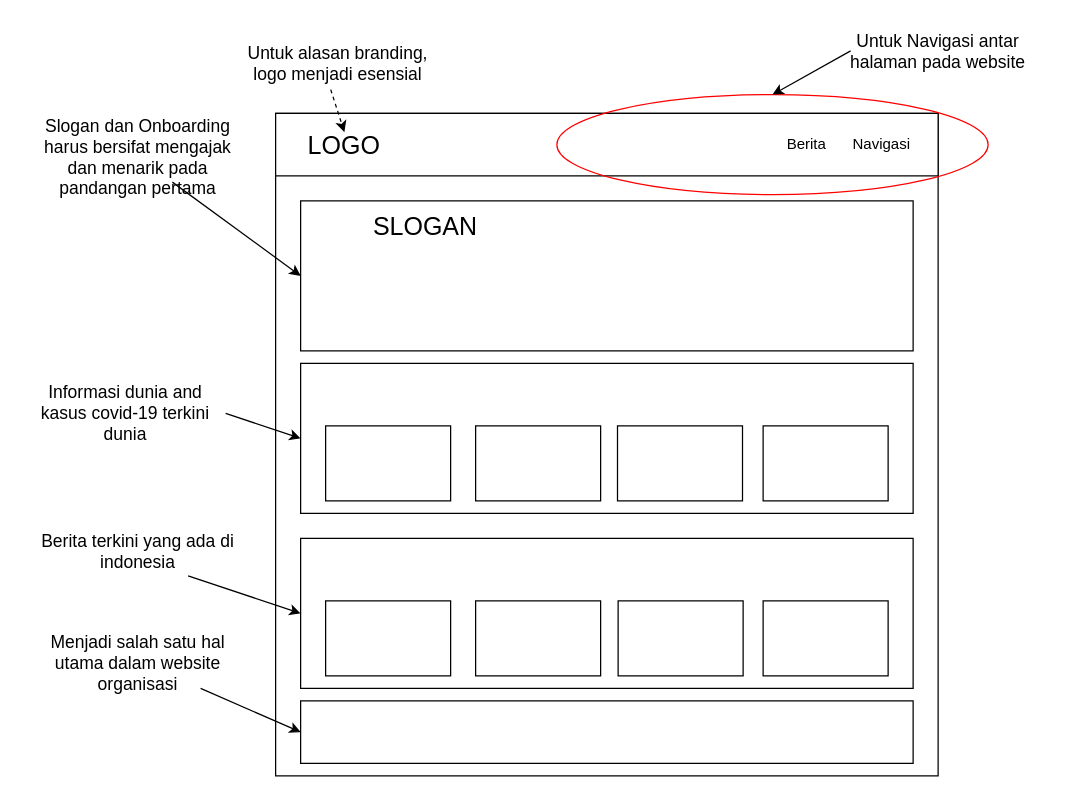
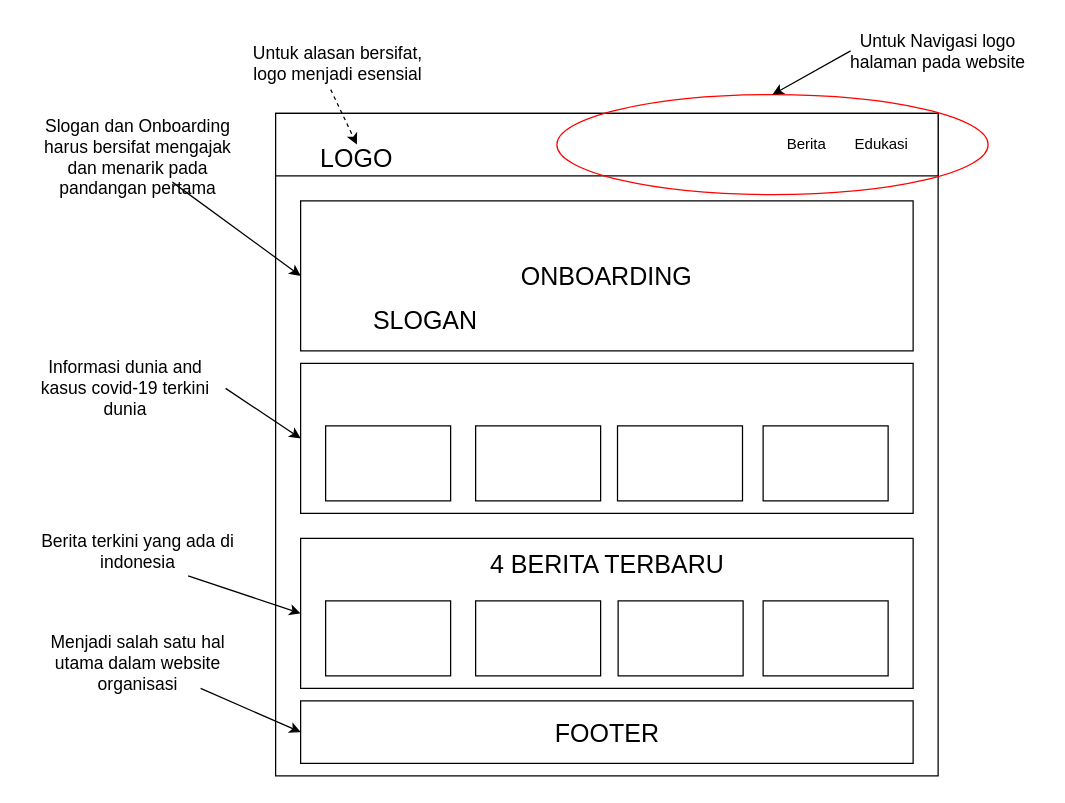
(938, 51) -> (938, 51)
(338, 63) -> (338, 63)
(344, 144) -> (357, 157)
(882, 144) -> (882, 144)
(426, 226) -> (426, 319)
none -> (607, 276)
(126, 413) -> (126, 388)
none -> (607, 563)
none -> (607, 732)
